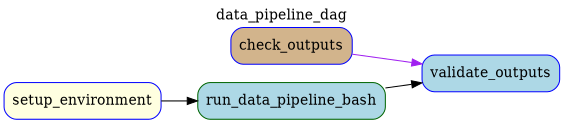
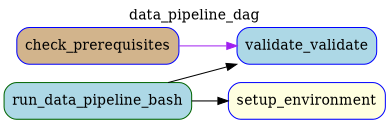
(292, 46) -> (98, 46)
(491, 73) -> (307, 46)
(174, 101) -> (205, 101)
